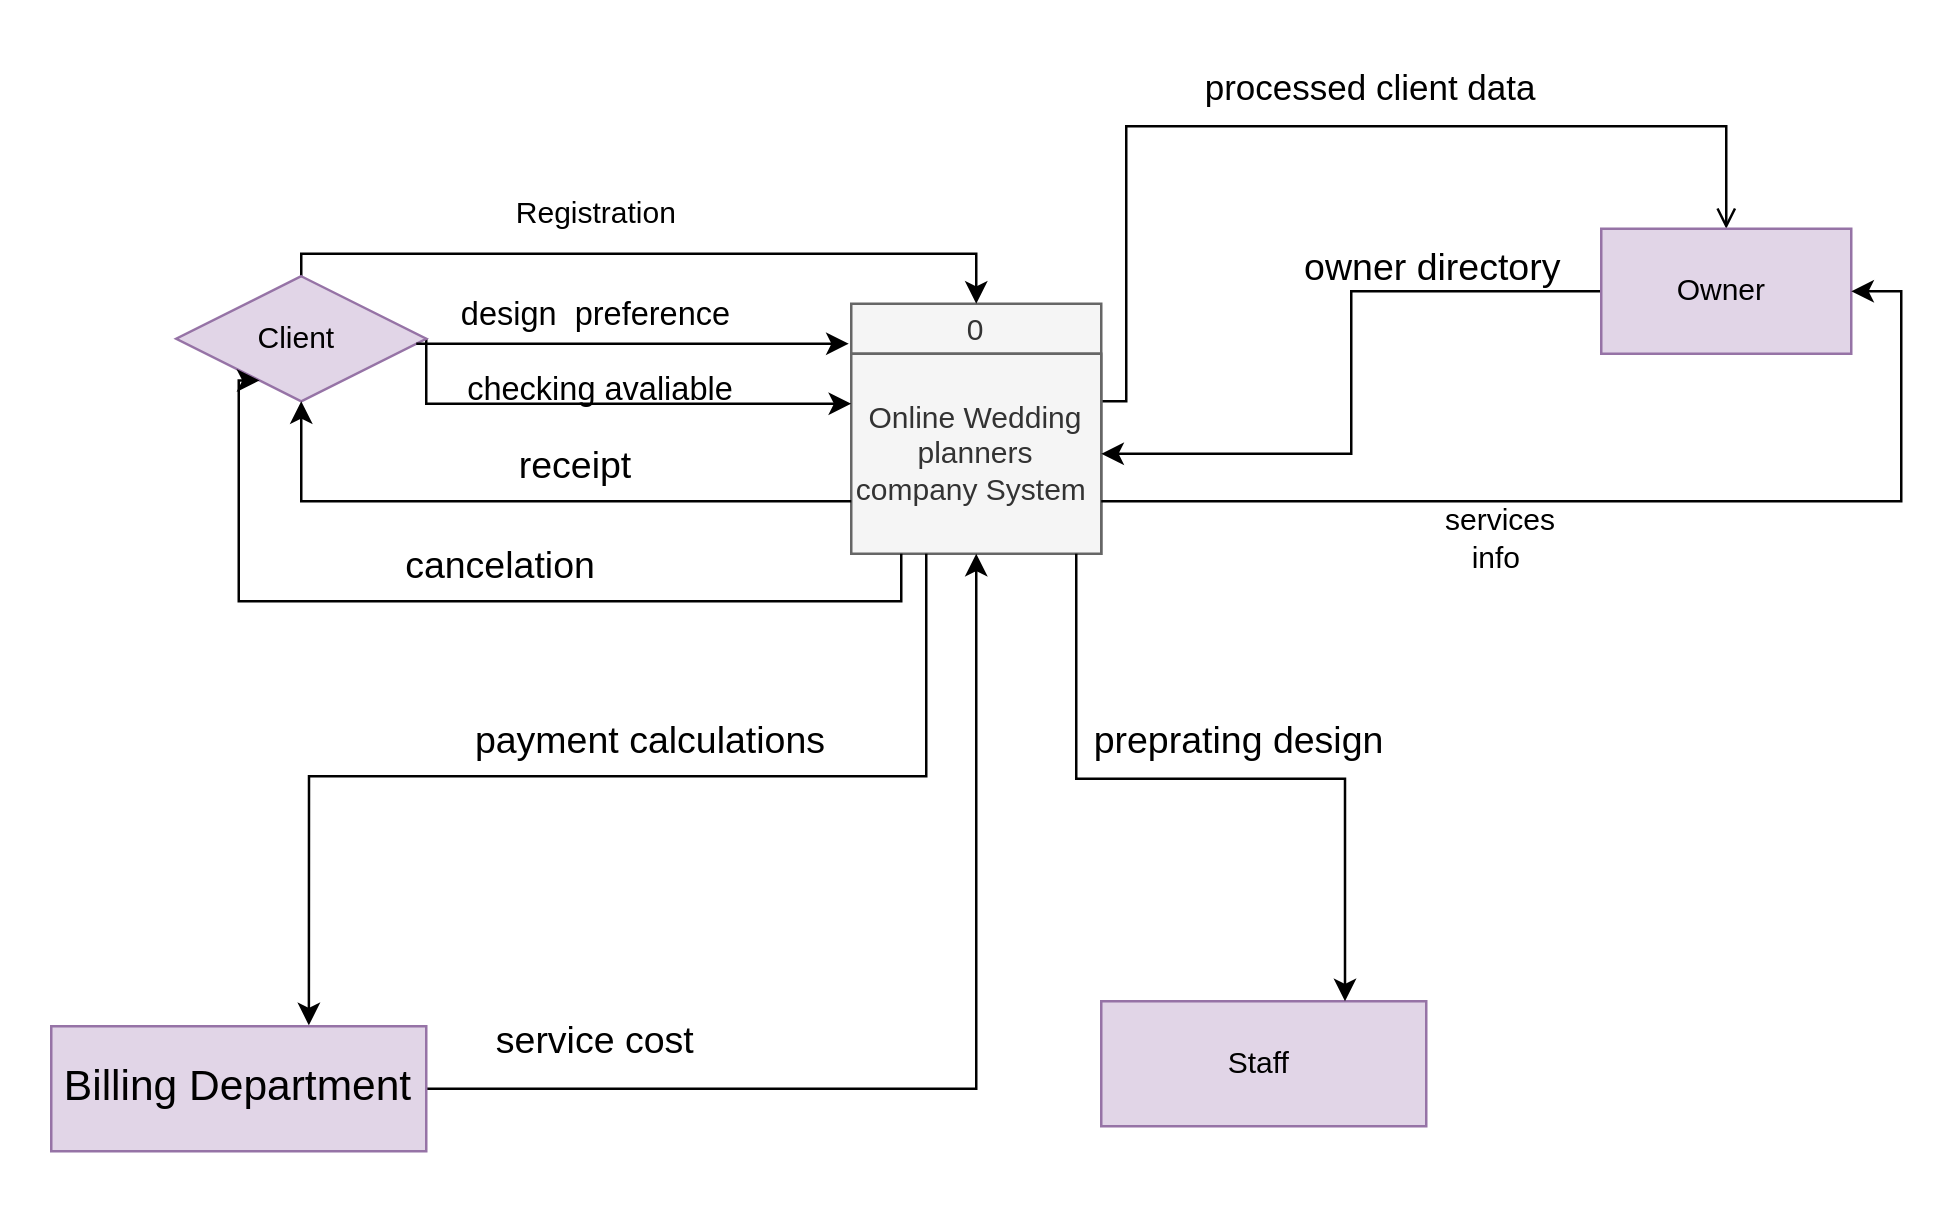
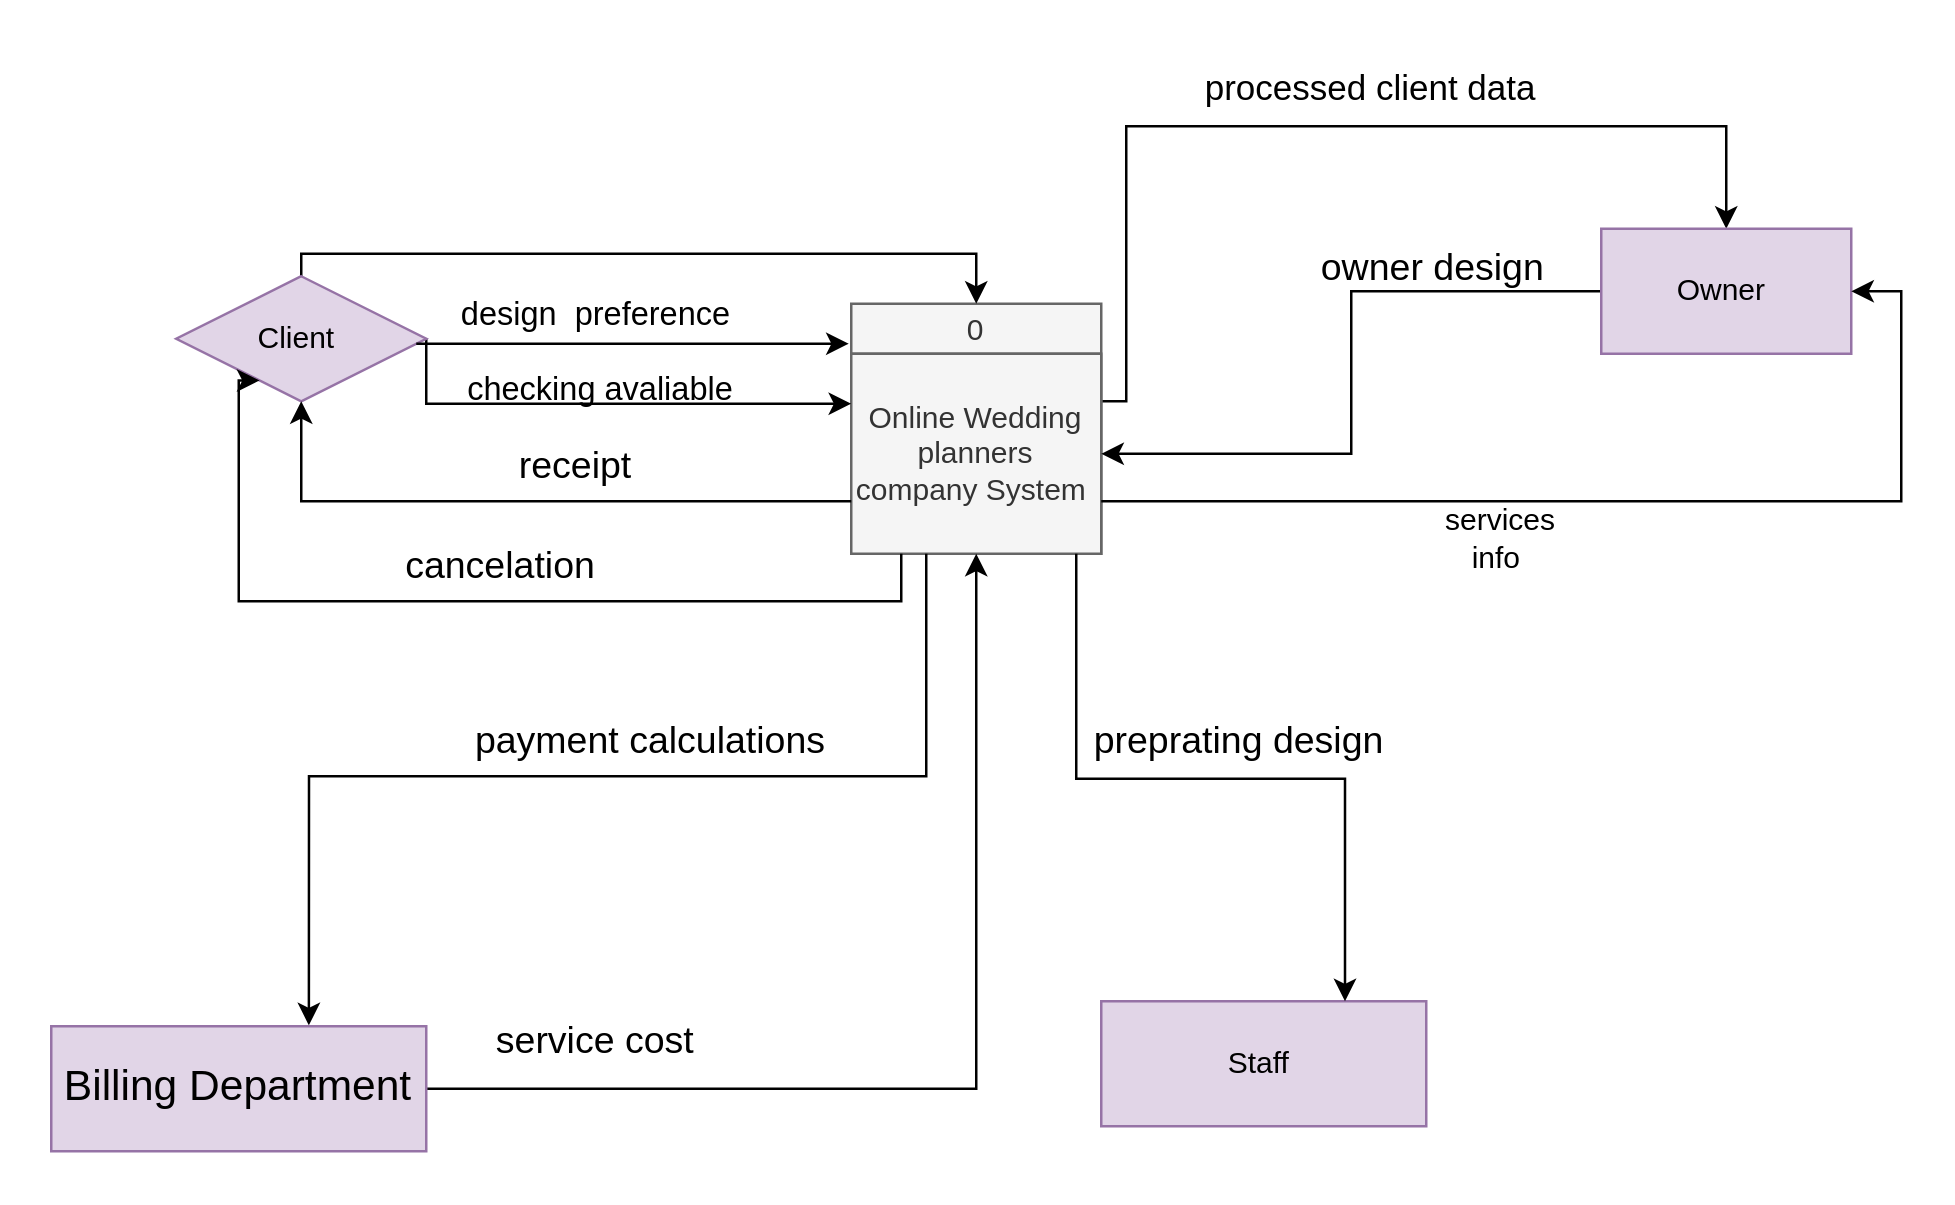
(601, 214) -> none
(1726, 214) -> (1726, 210)
(1439, 266) -> (1439, 266)
